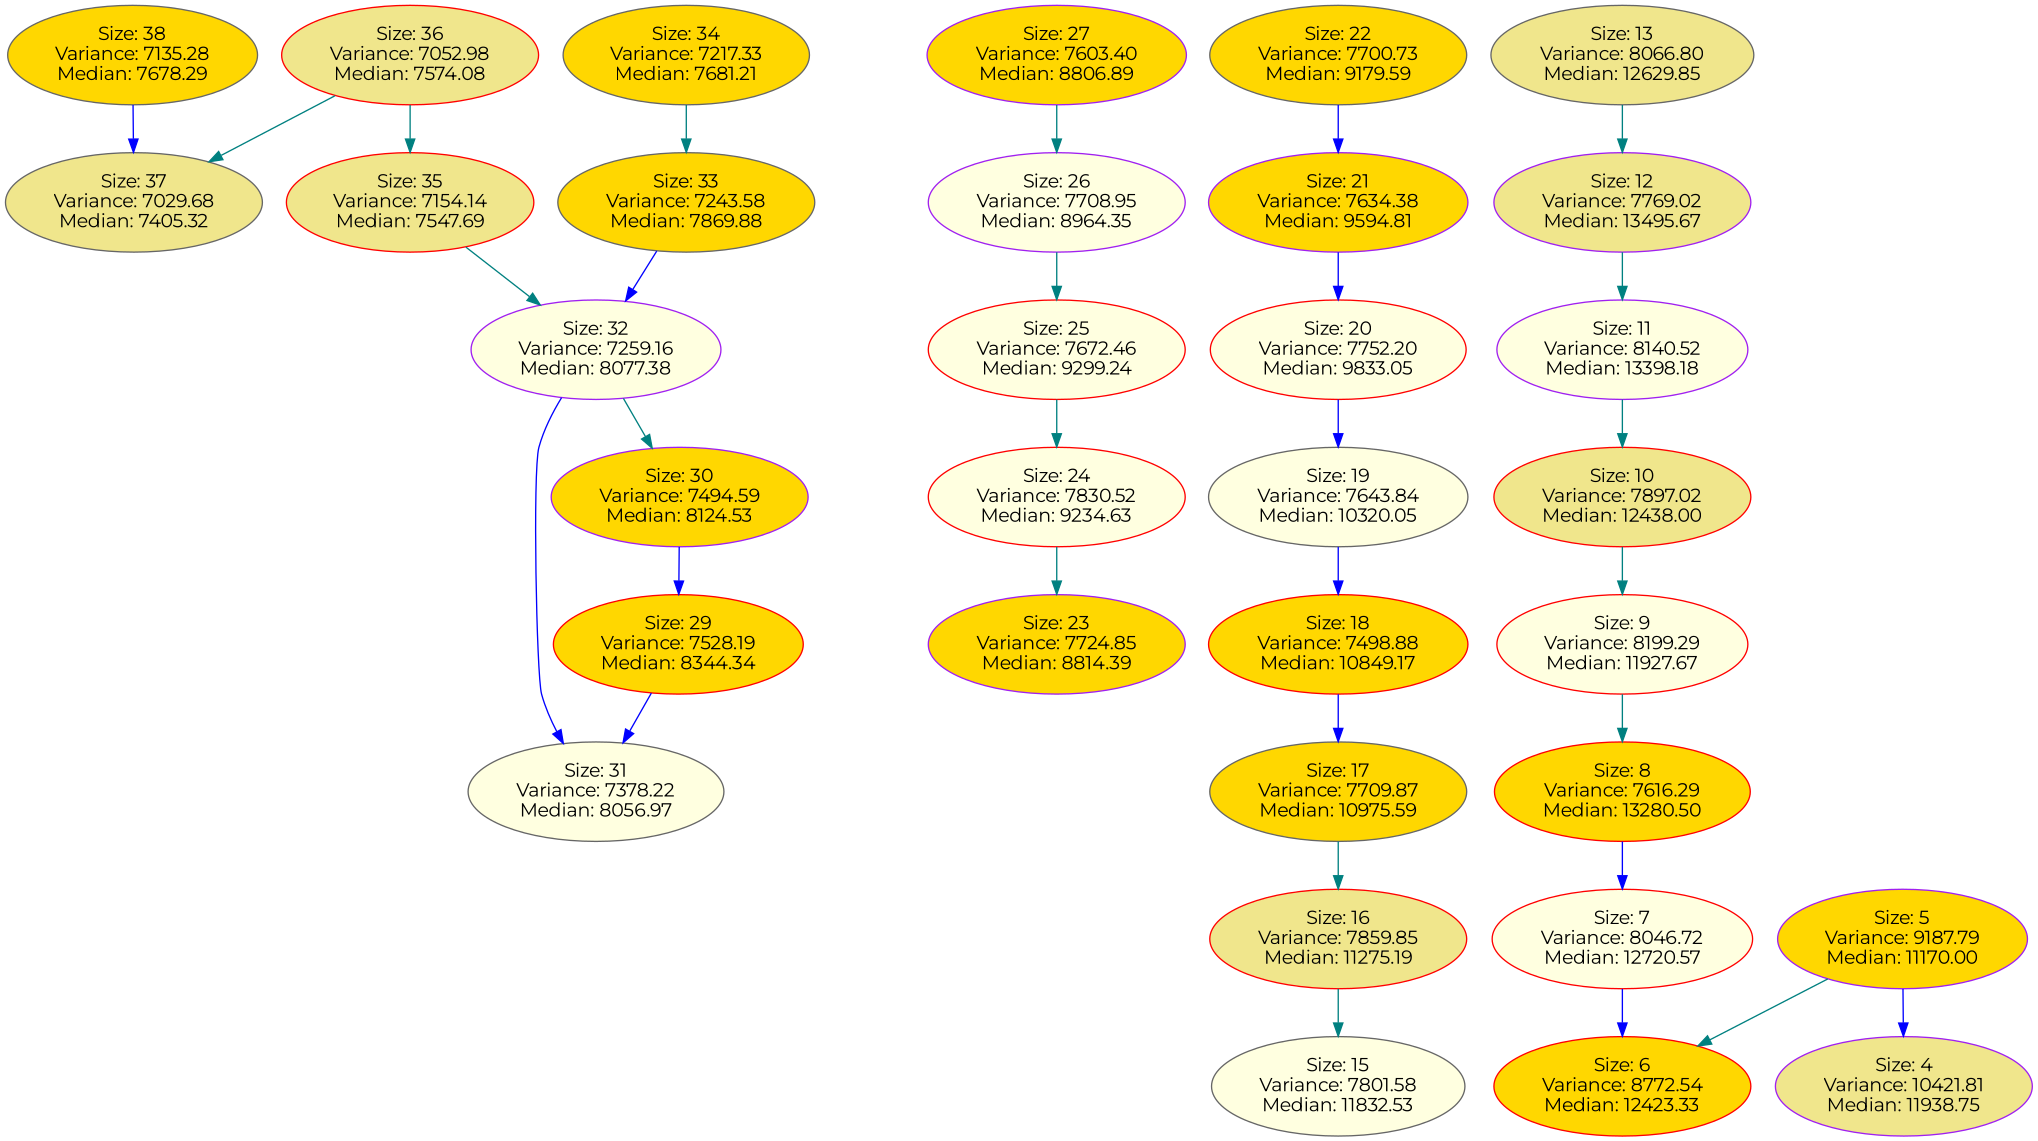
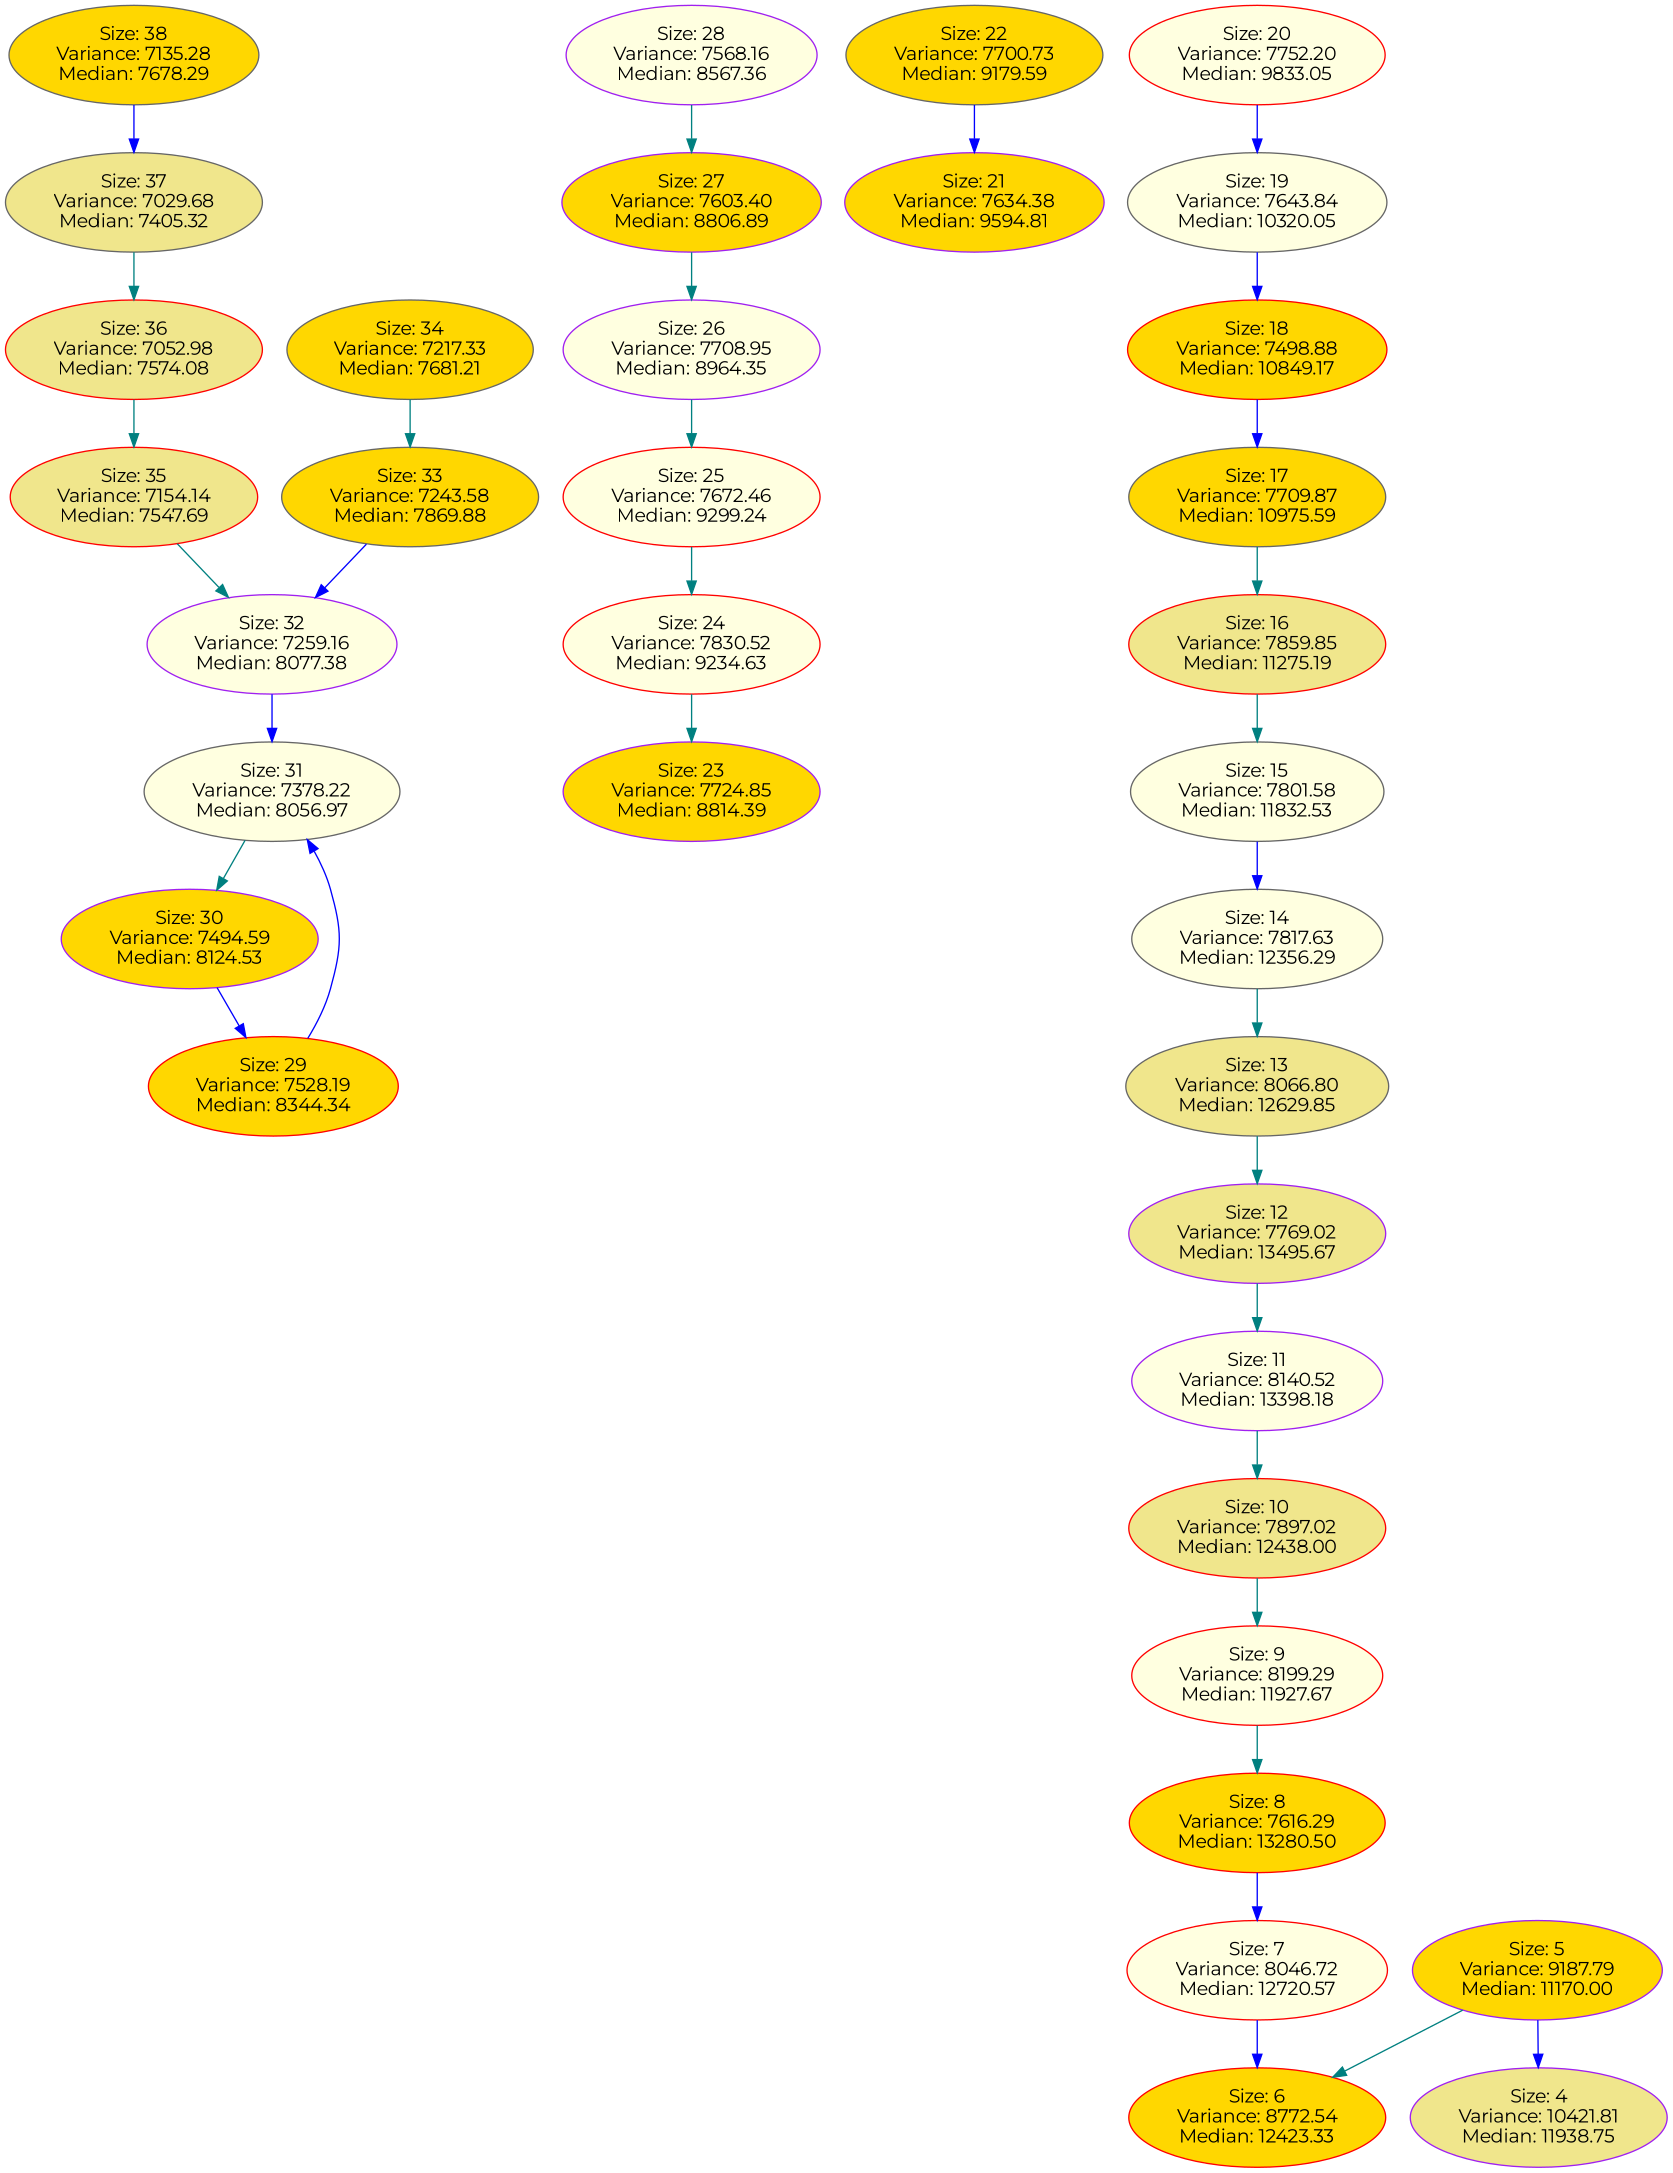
none -> (692, 55)
(278, 126) -> (134, 269)
(1338, 269) -> none
(634, 418) -> (234, 859)
none -> (1257, 939)
